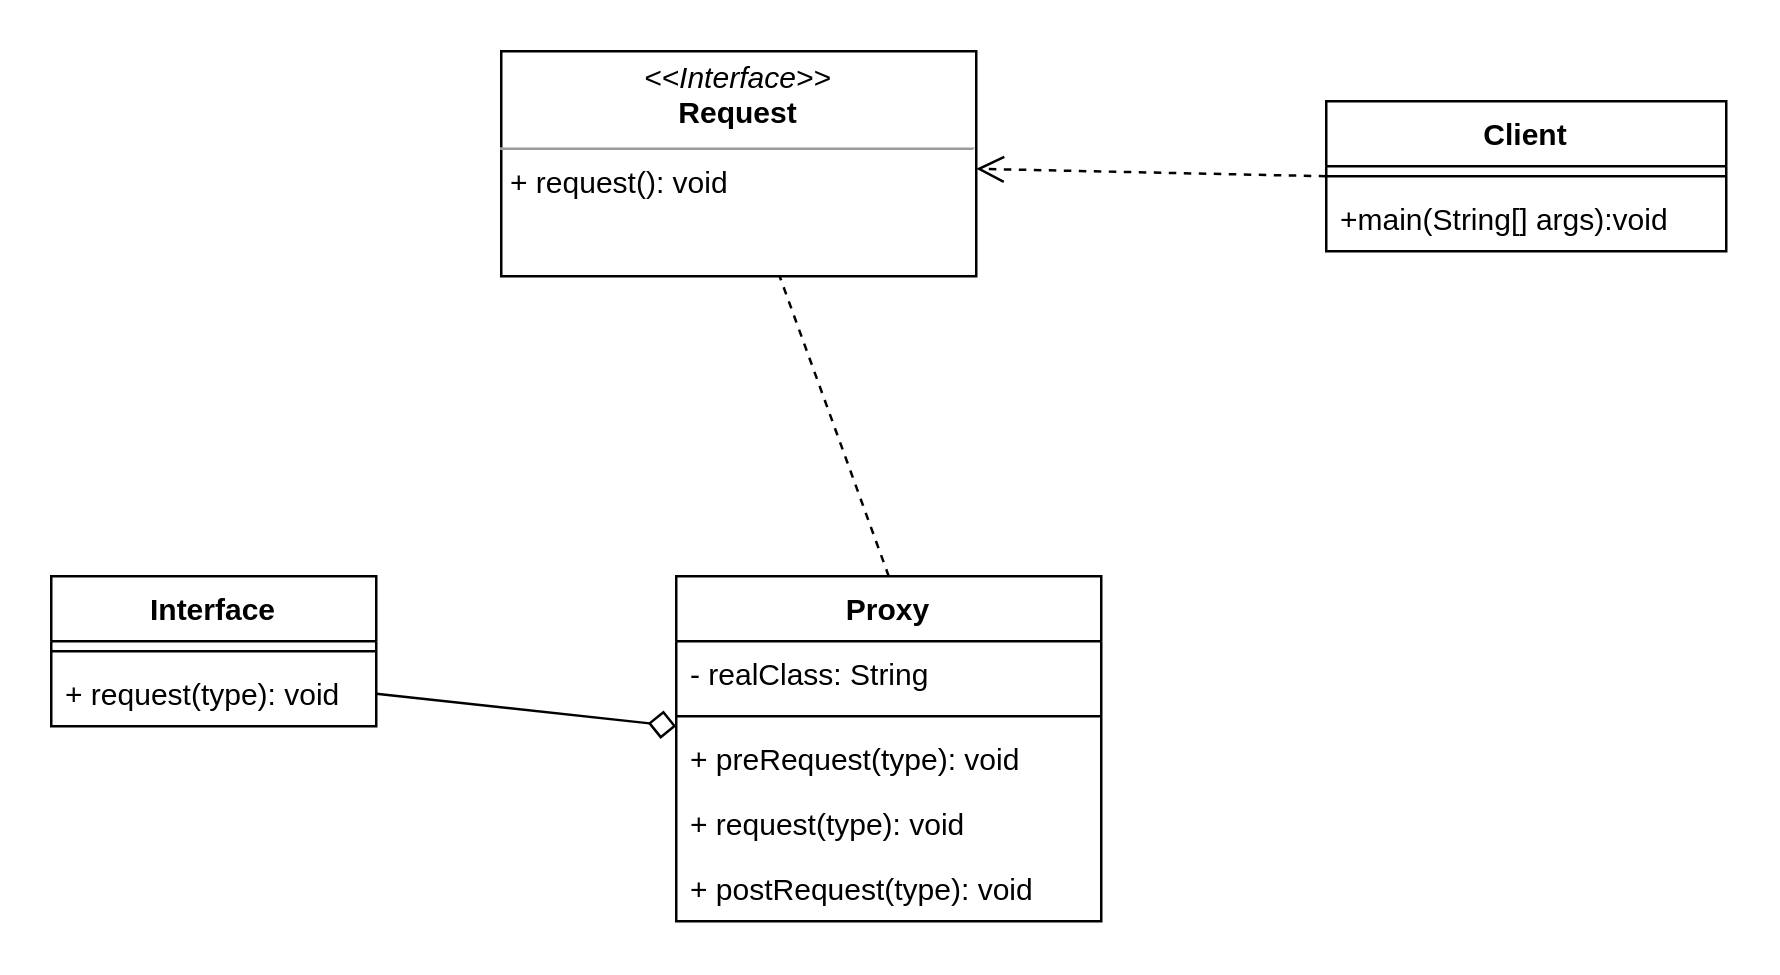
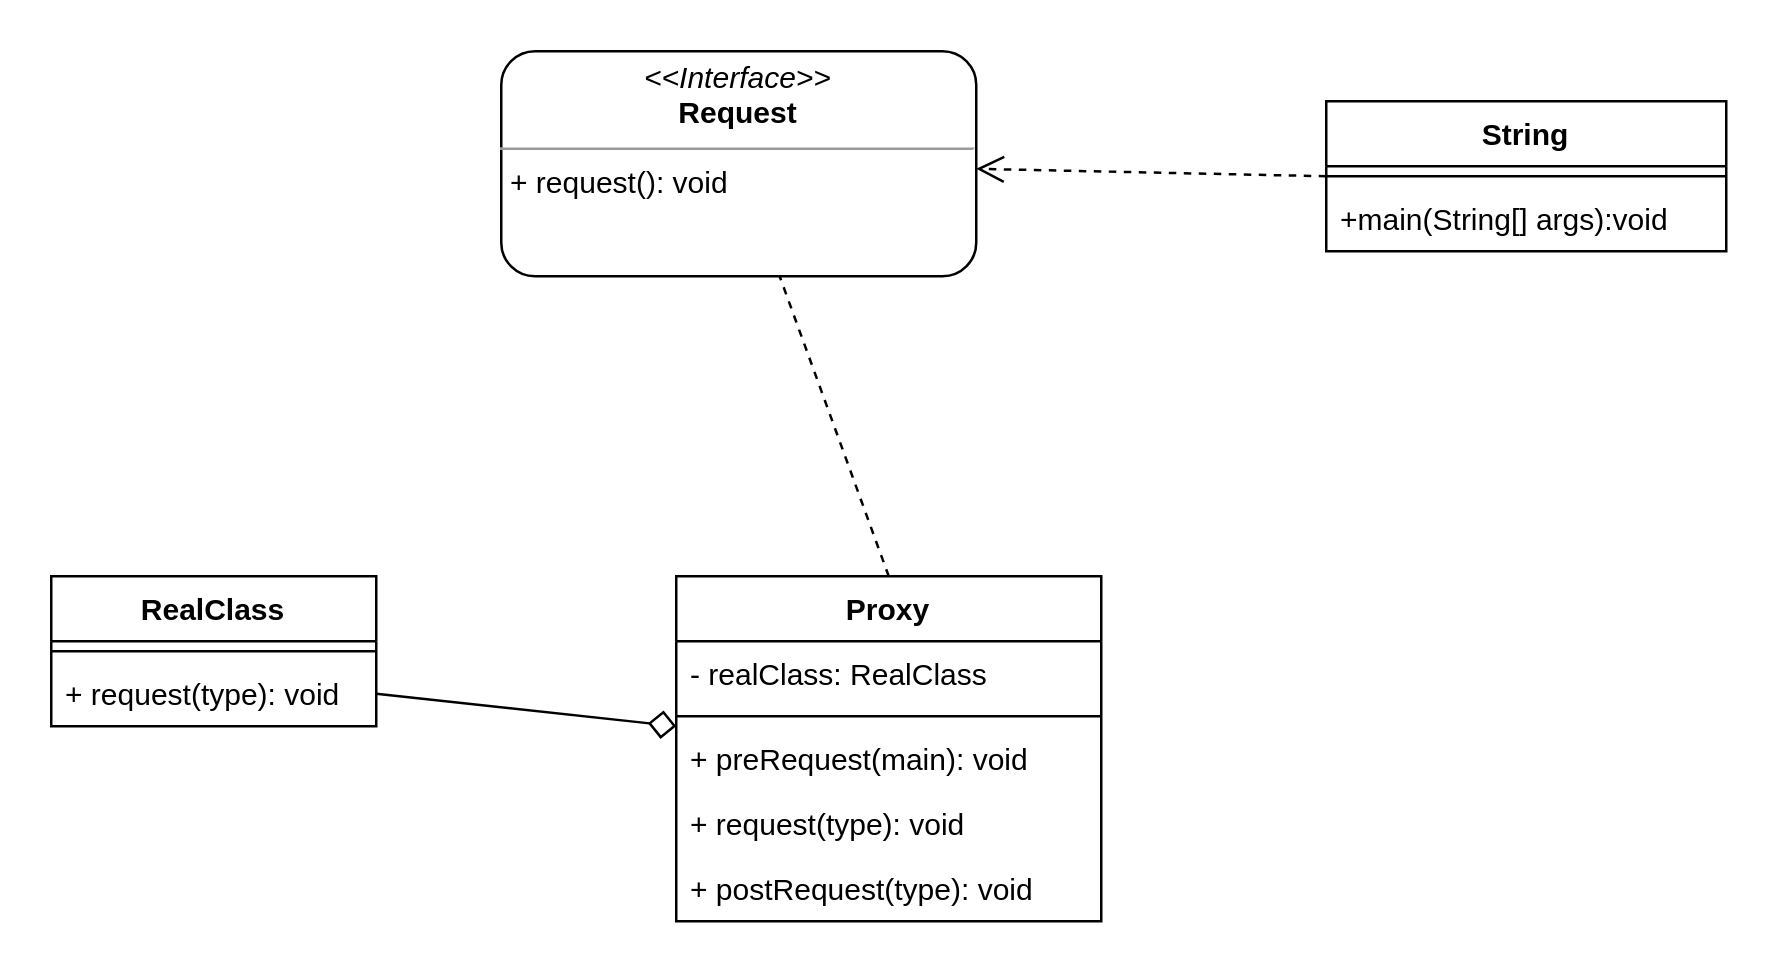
(1525, 135) -> (1525, 135)
(739, 164) -> (739, 164)
(213, 610) -> (213, 610)
(826, 675) -> (848, 675)
(876, 760) -> (872, 760)
